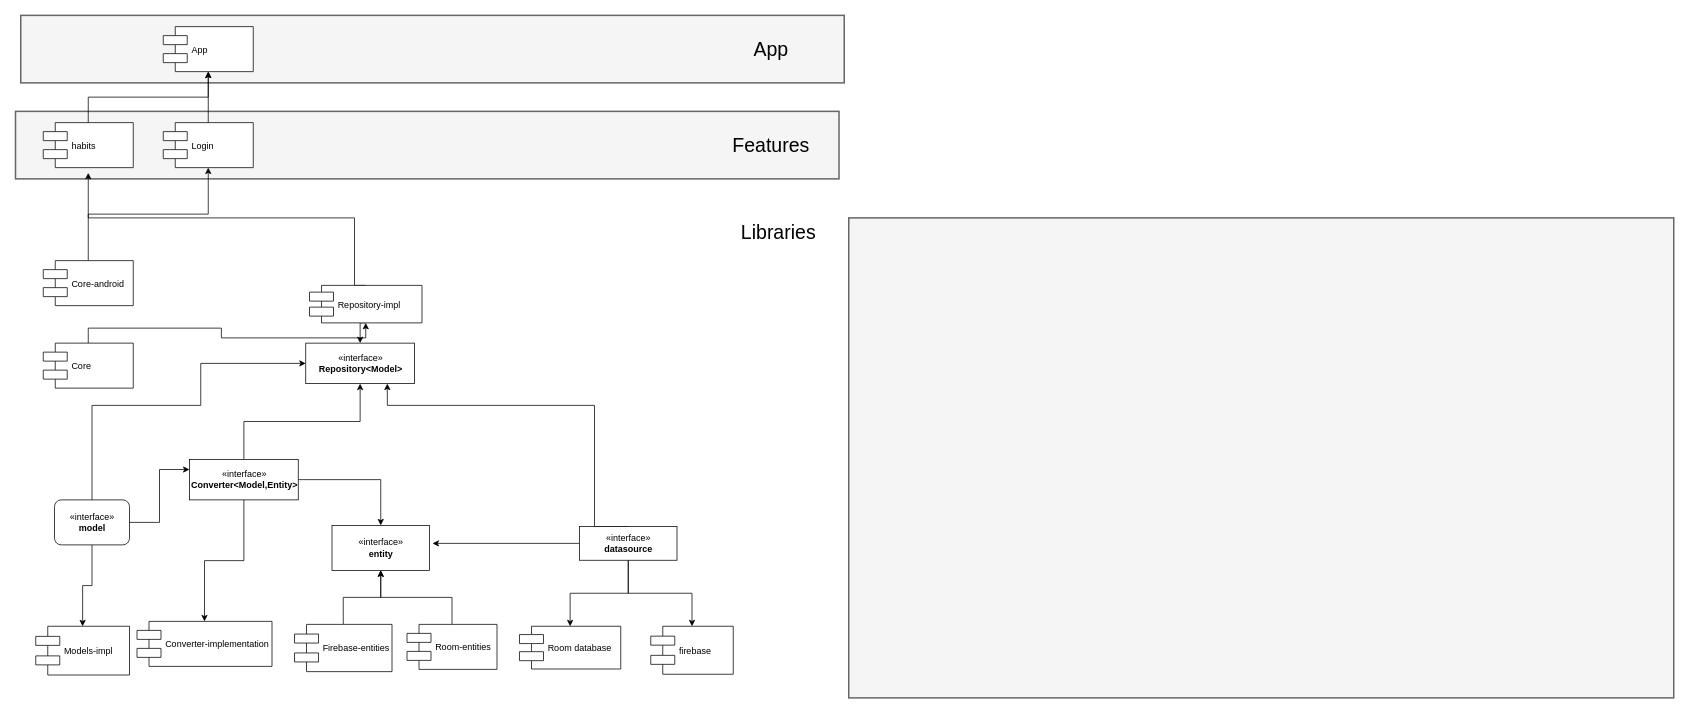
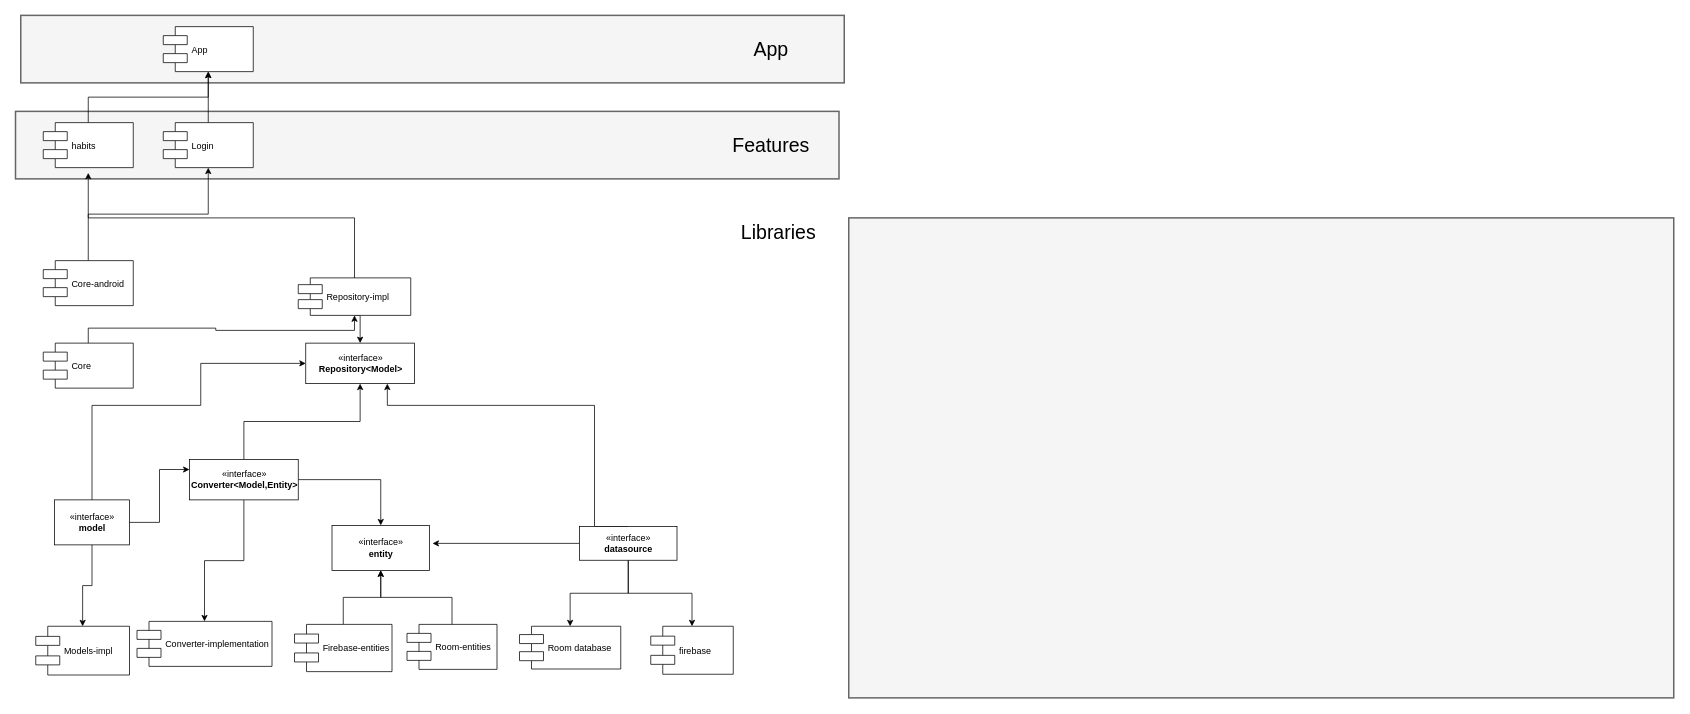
(366, 304) -> (354, 297)
(92, 522) -> (92, 522)
